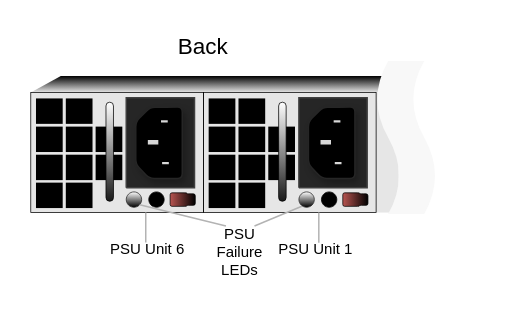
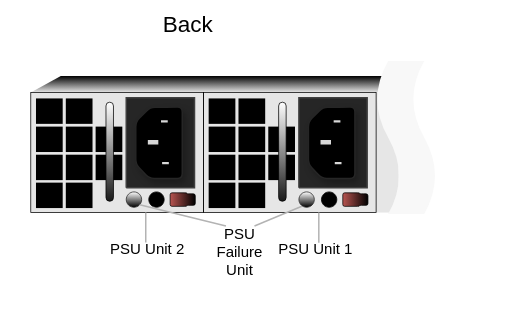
(204, 46) -> (189, 23)
(148, 250) -> (148, 250)
(240, 262) -> (240, 262)
